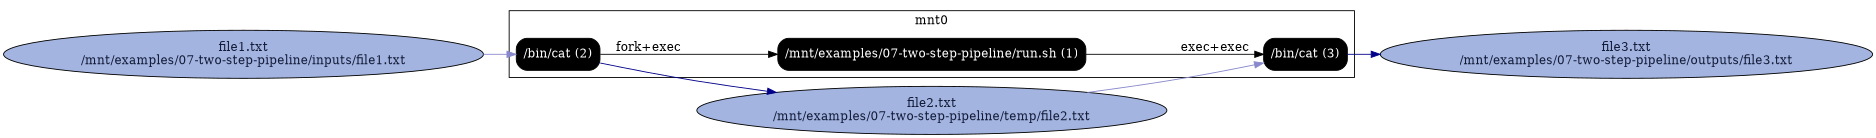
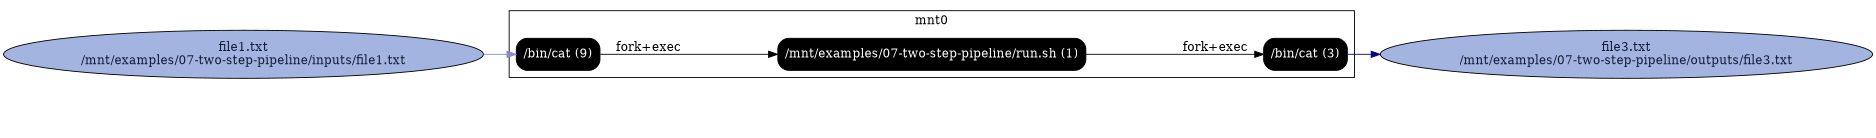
(1215, 48) -> (1215, 48)
(558, 54) -> (558, 54)
(932, 110) -> none
